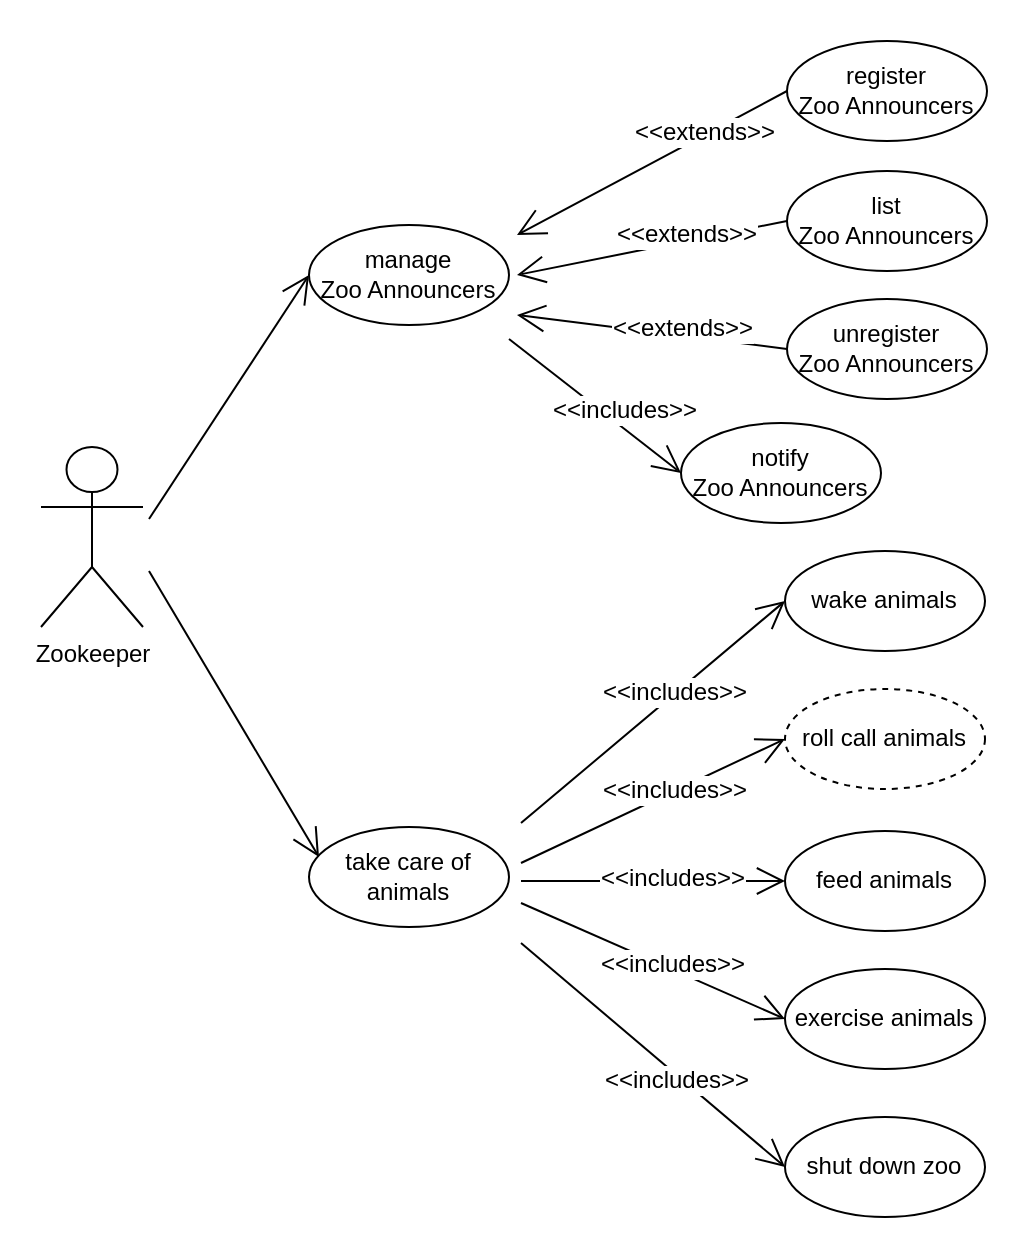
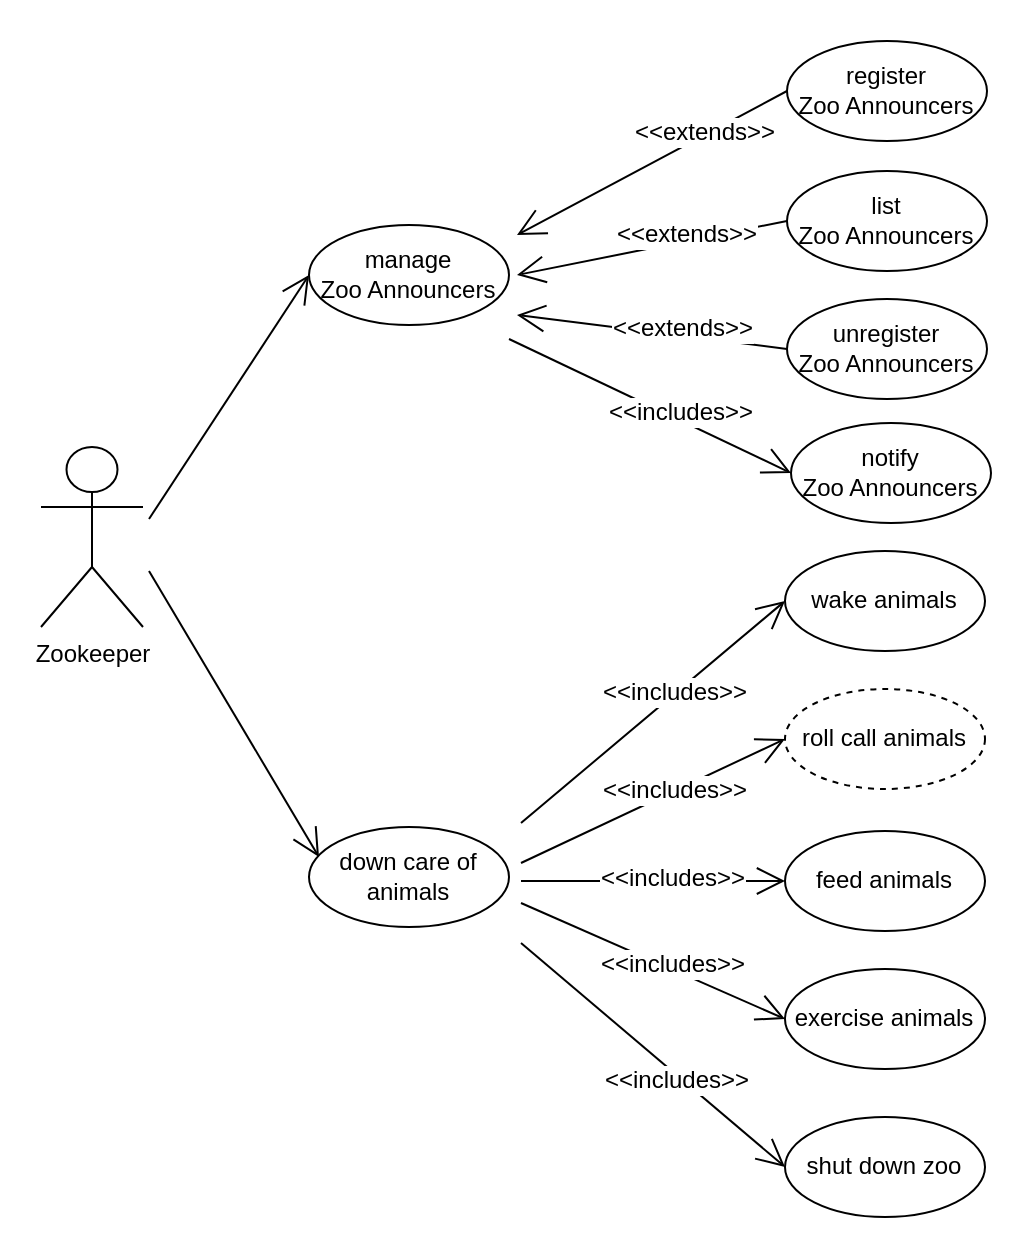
(781, 473) -> (891, 473)
(409, 877) -> (409, 877)
